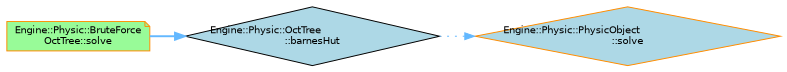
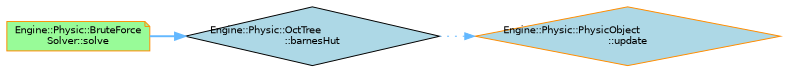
(78, 36) -> (78, 36)
(628, 36) -> (628, 36)
